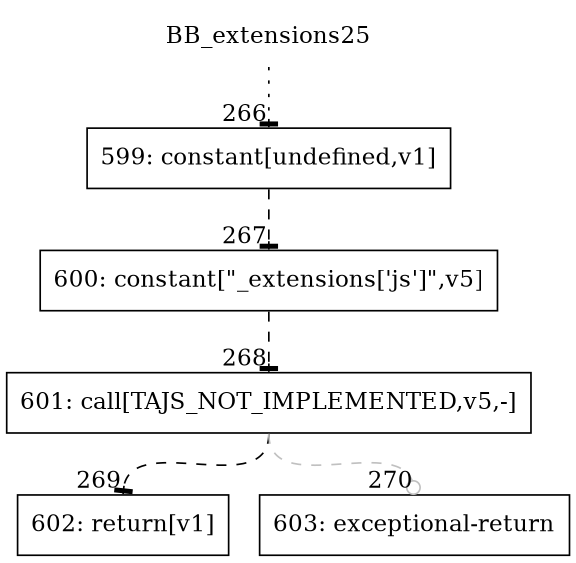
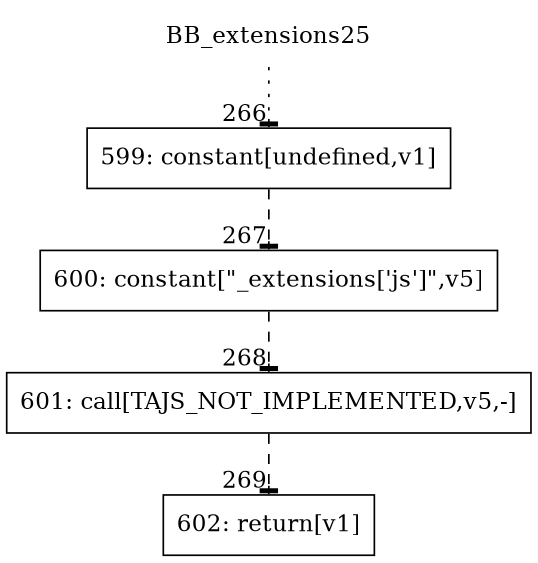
(415, 525) -> none
